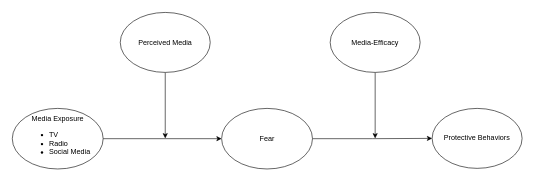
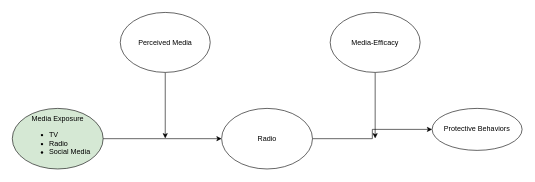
(477, 138) -> (477, 129)
(58, 139) -> (58, 139)
(267, 139) -> (267, 139)
